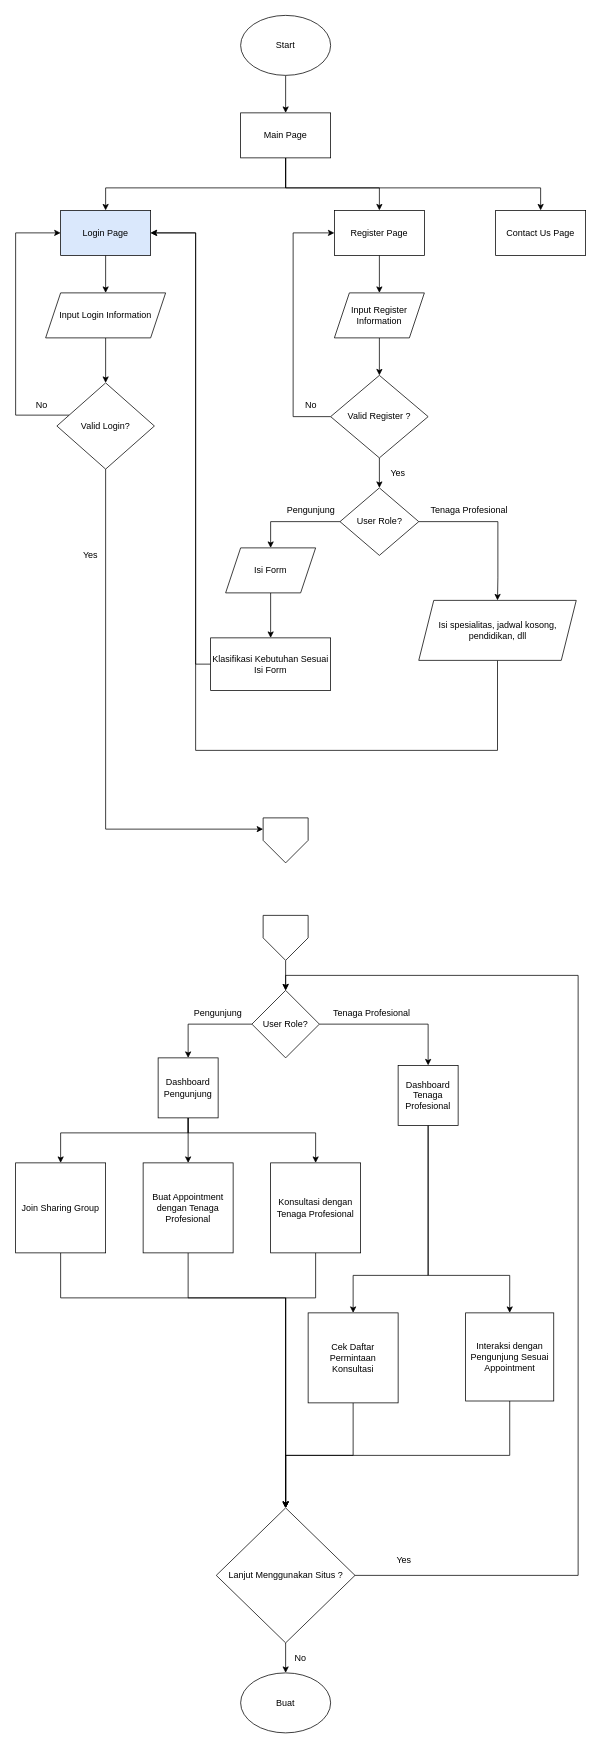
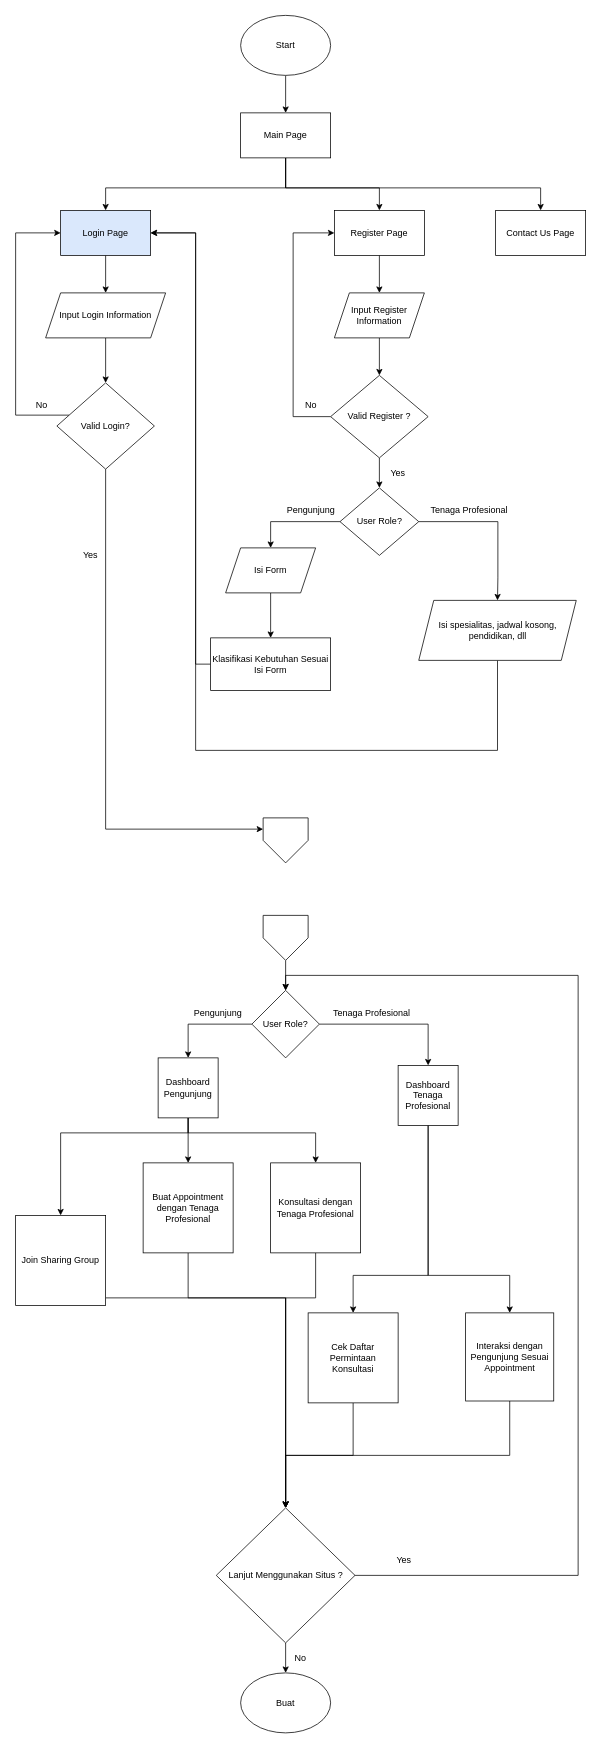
(60, 1208) -> (60, 1260)
